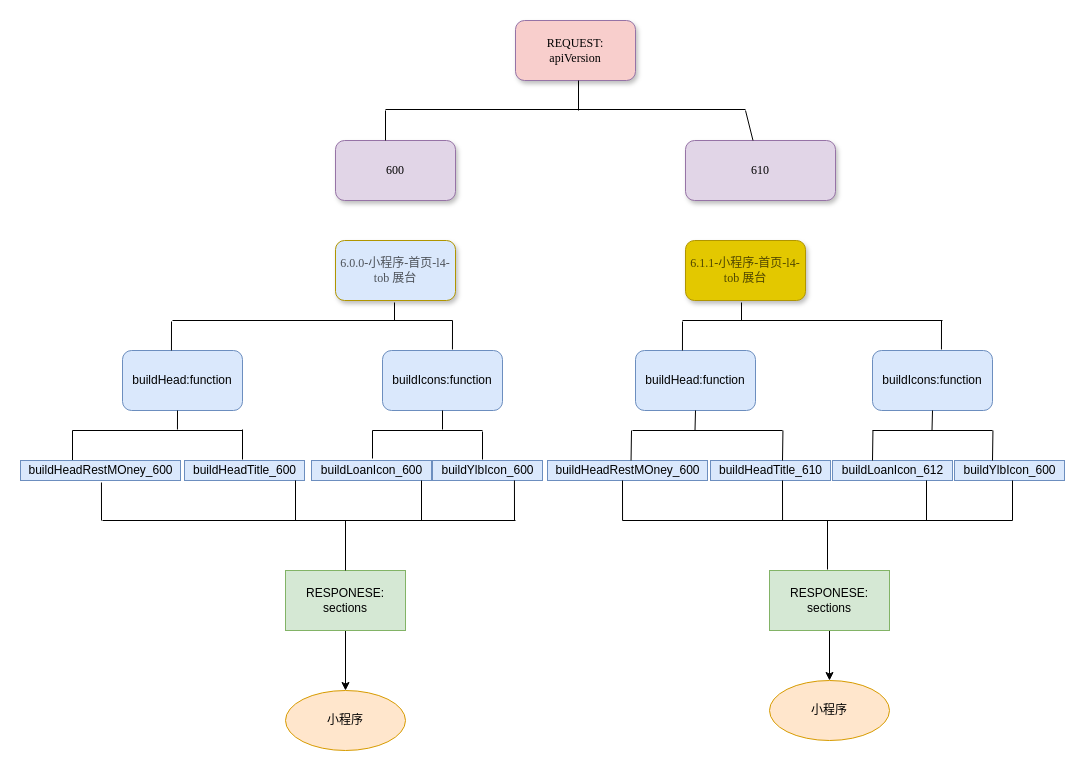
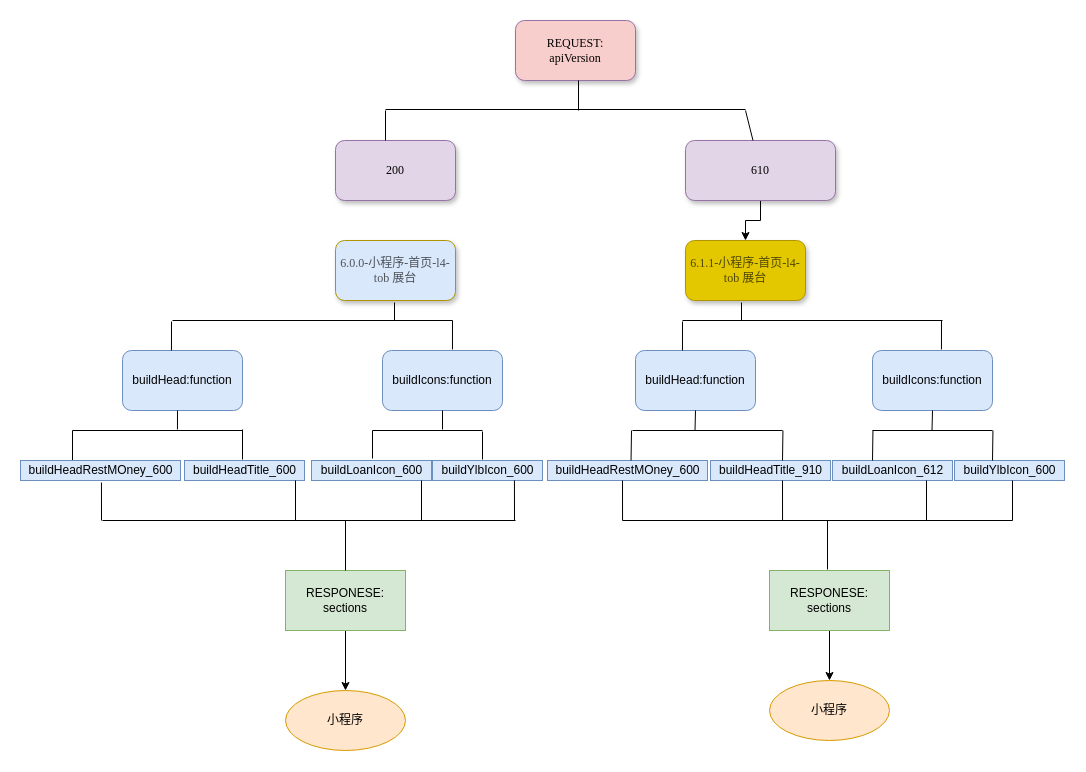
(396, 171) -> (396, 171)
none -> (757, 221)
(771, 471) -> (771, 471)
